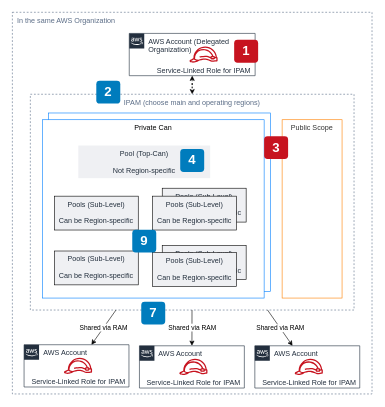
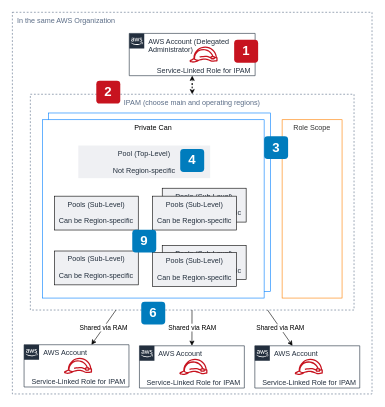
(202, 46) -> (202, 46)
(108, 92) -> (108, 92)
(312, 128) -> (312, 128)
(276, 148) -> (276, 148)
(144, 154) -> (144, 154)
(153, 314) -> (153, 314)
